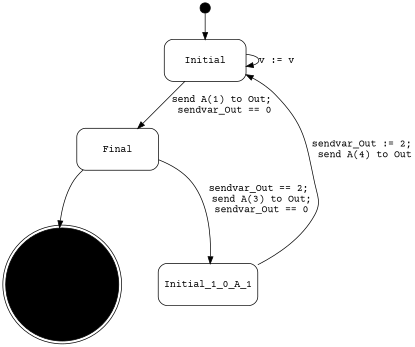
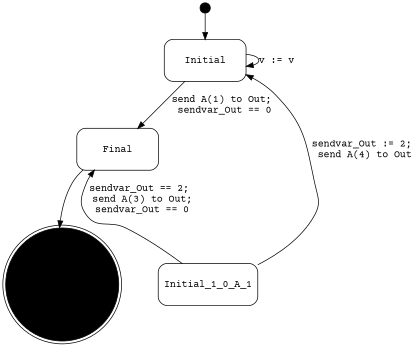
(201, 198) -> (117, 225)
